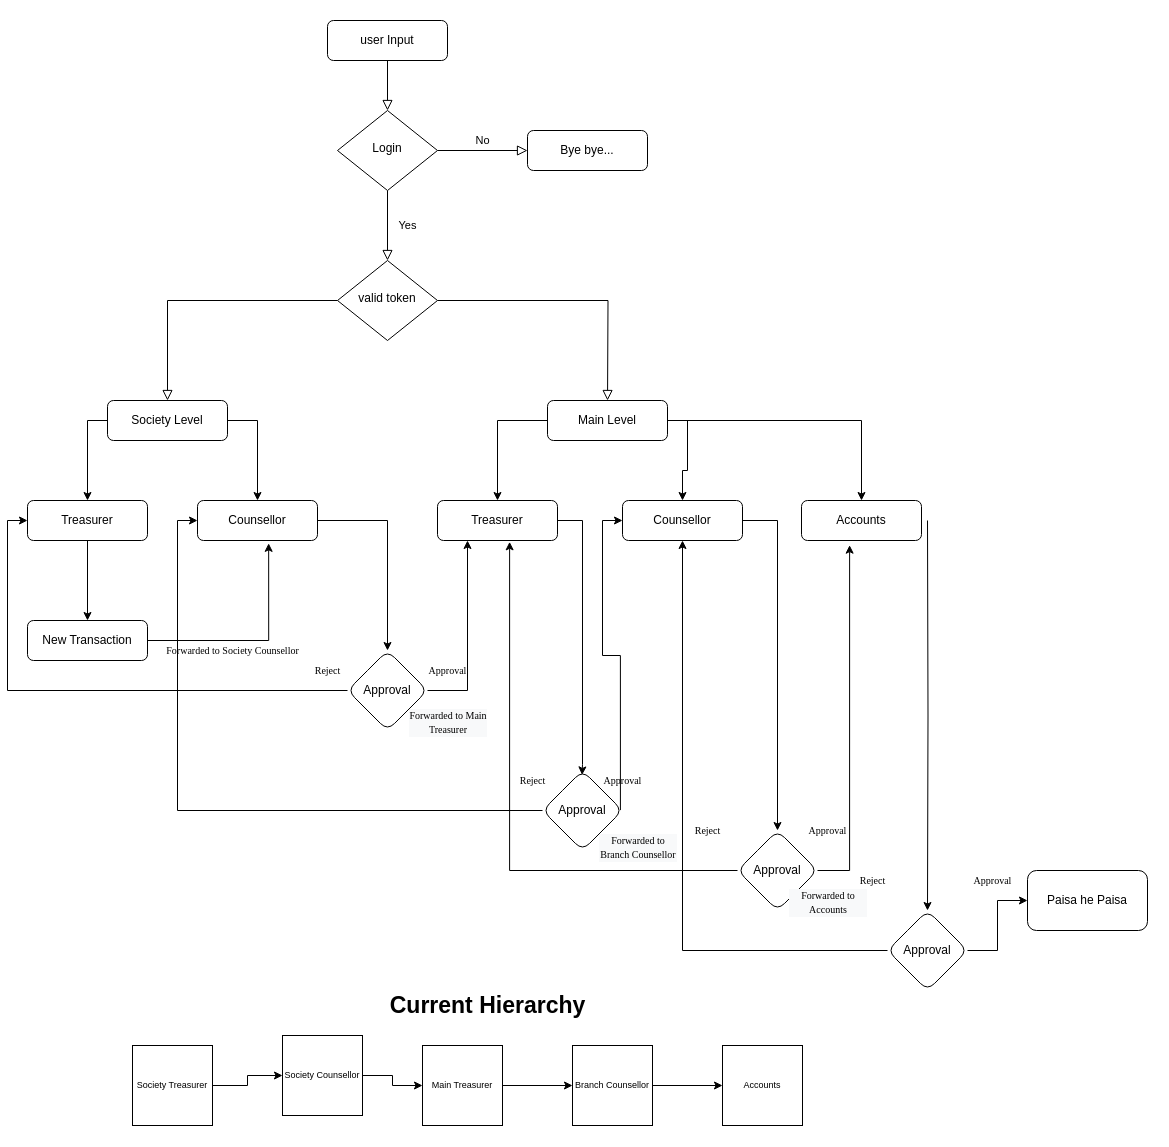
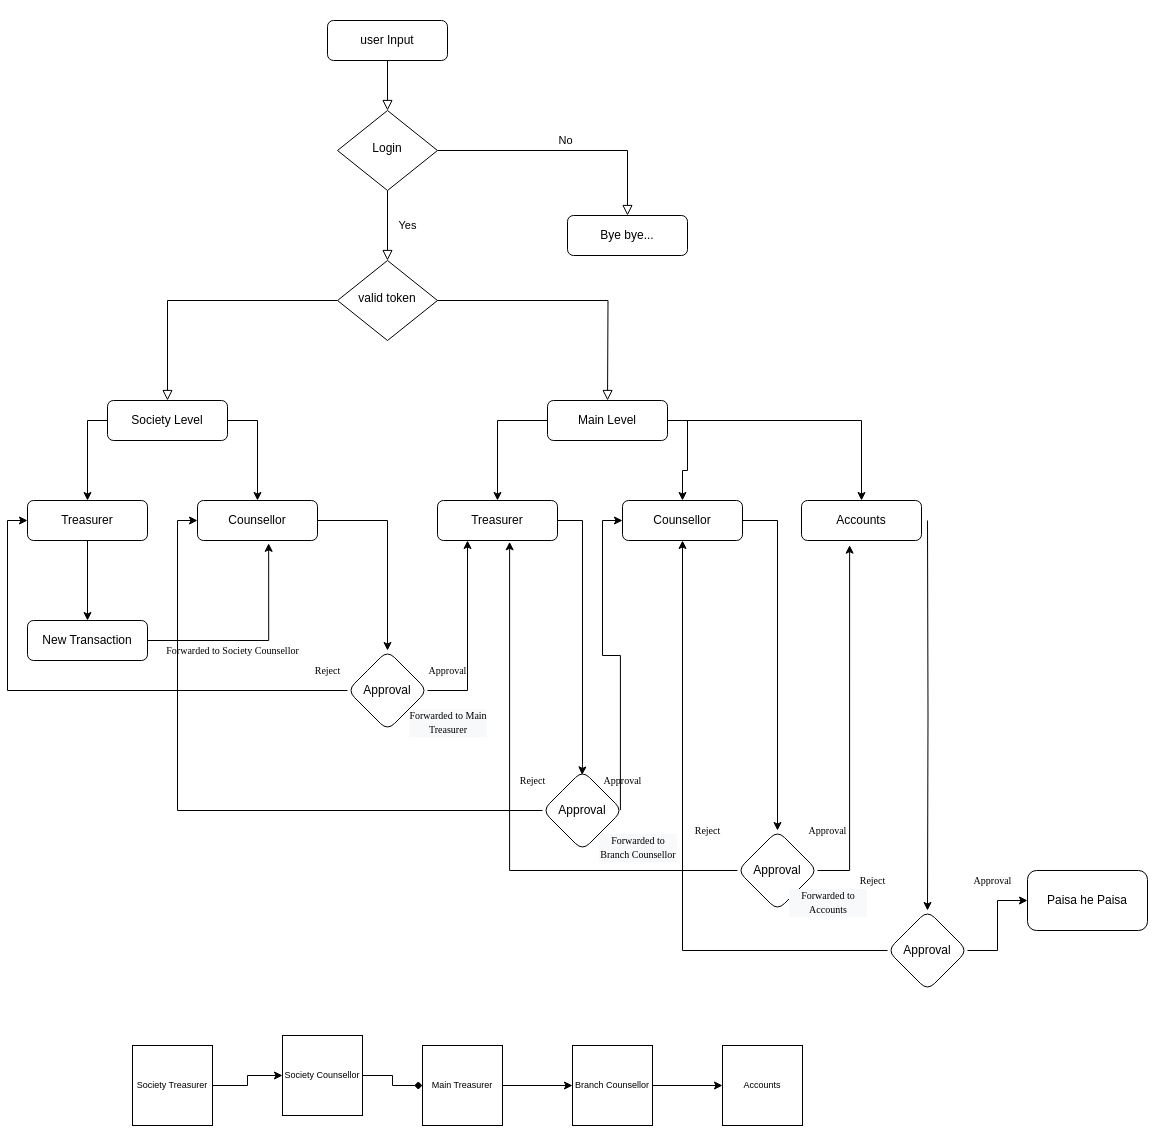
(588, 151) -> (628, 236)
(488, 1006) -> none
(414, 1086) -> (413, 1086)
